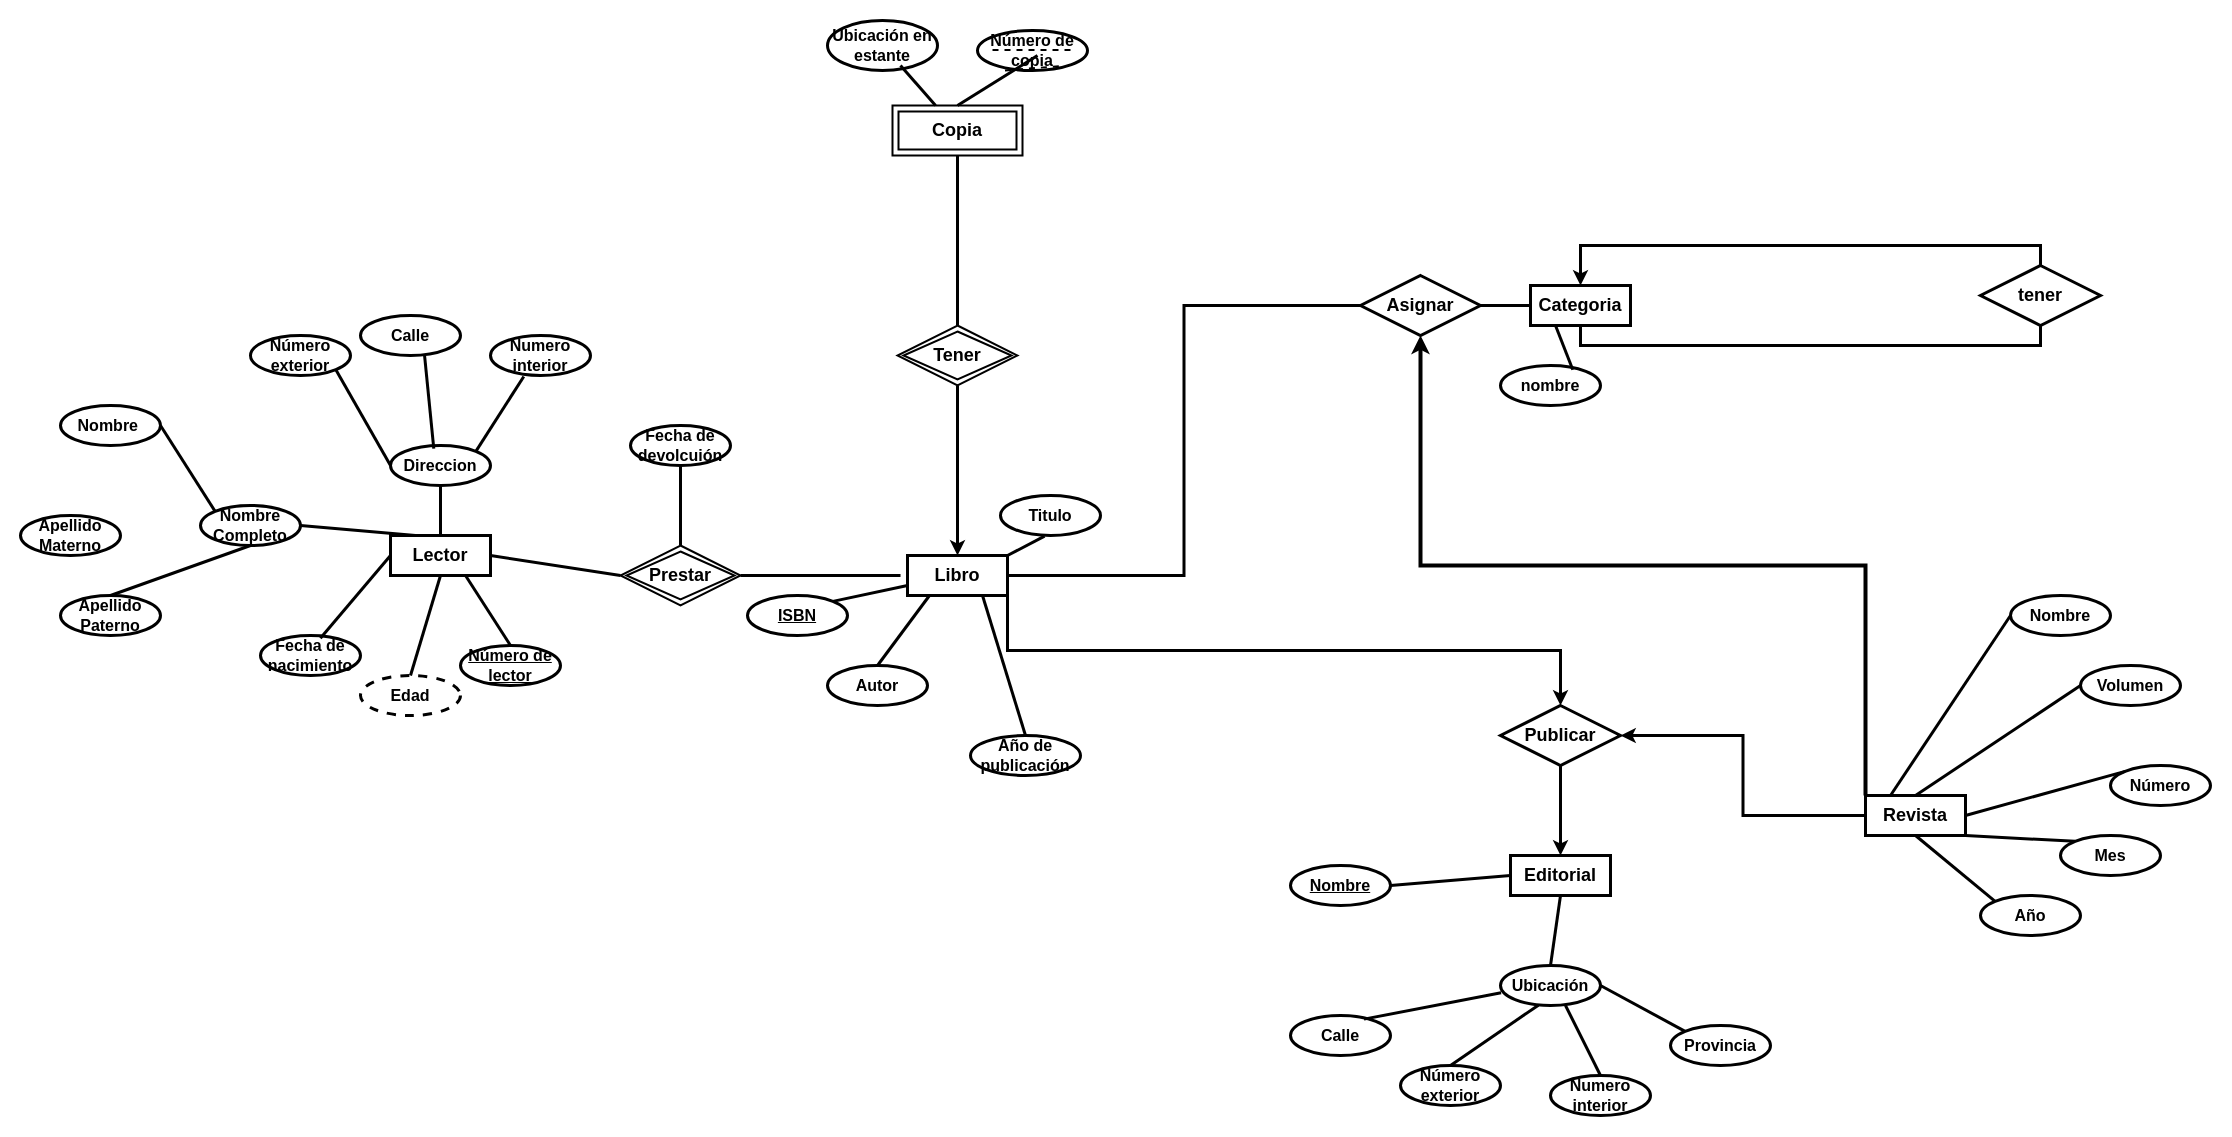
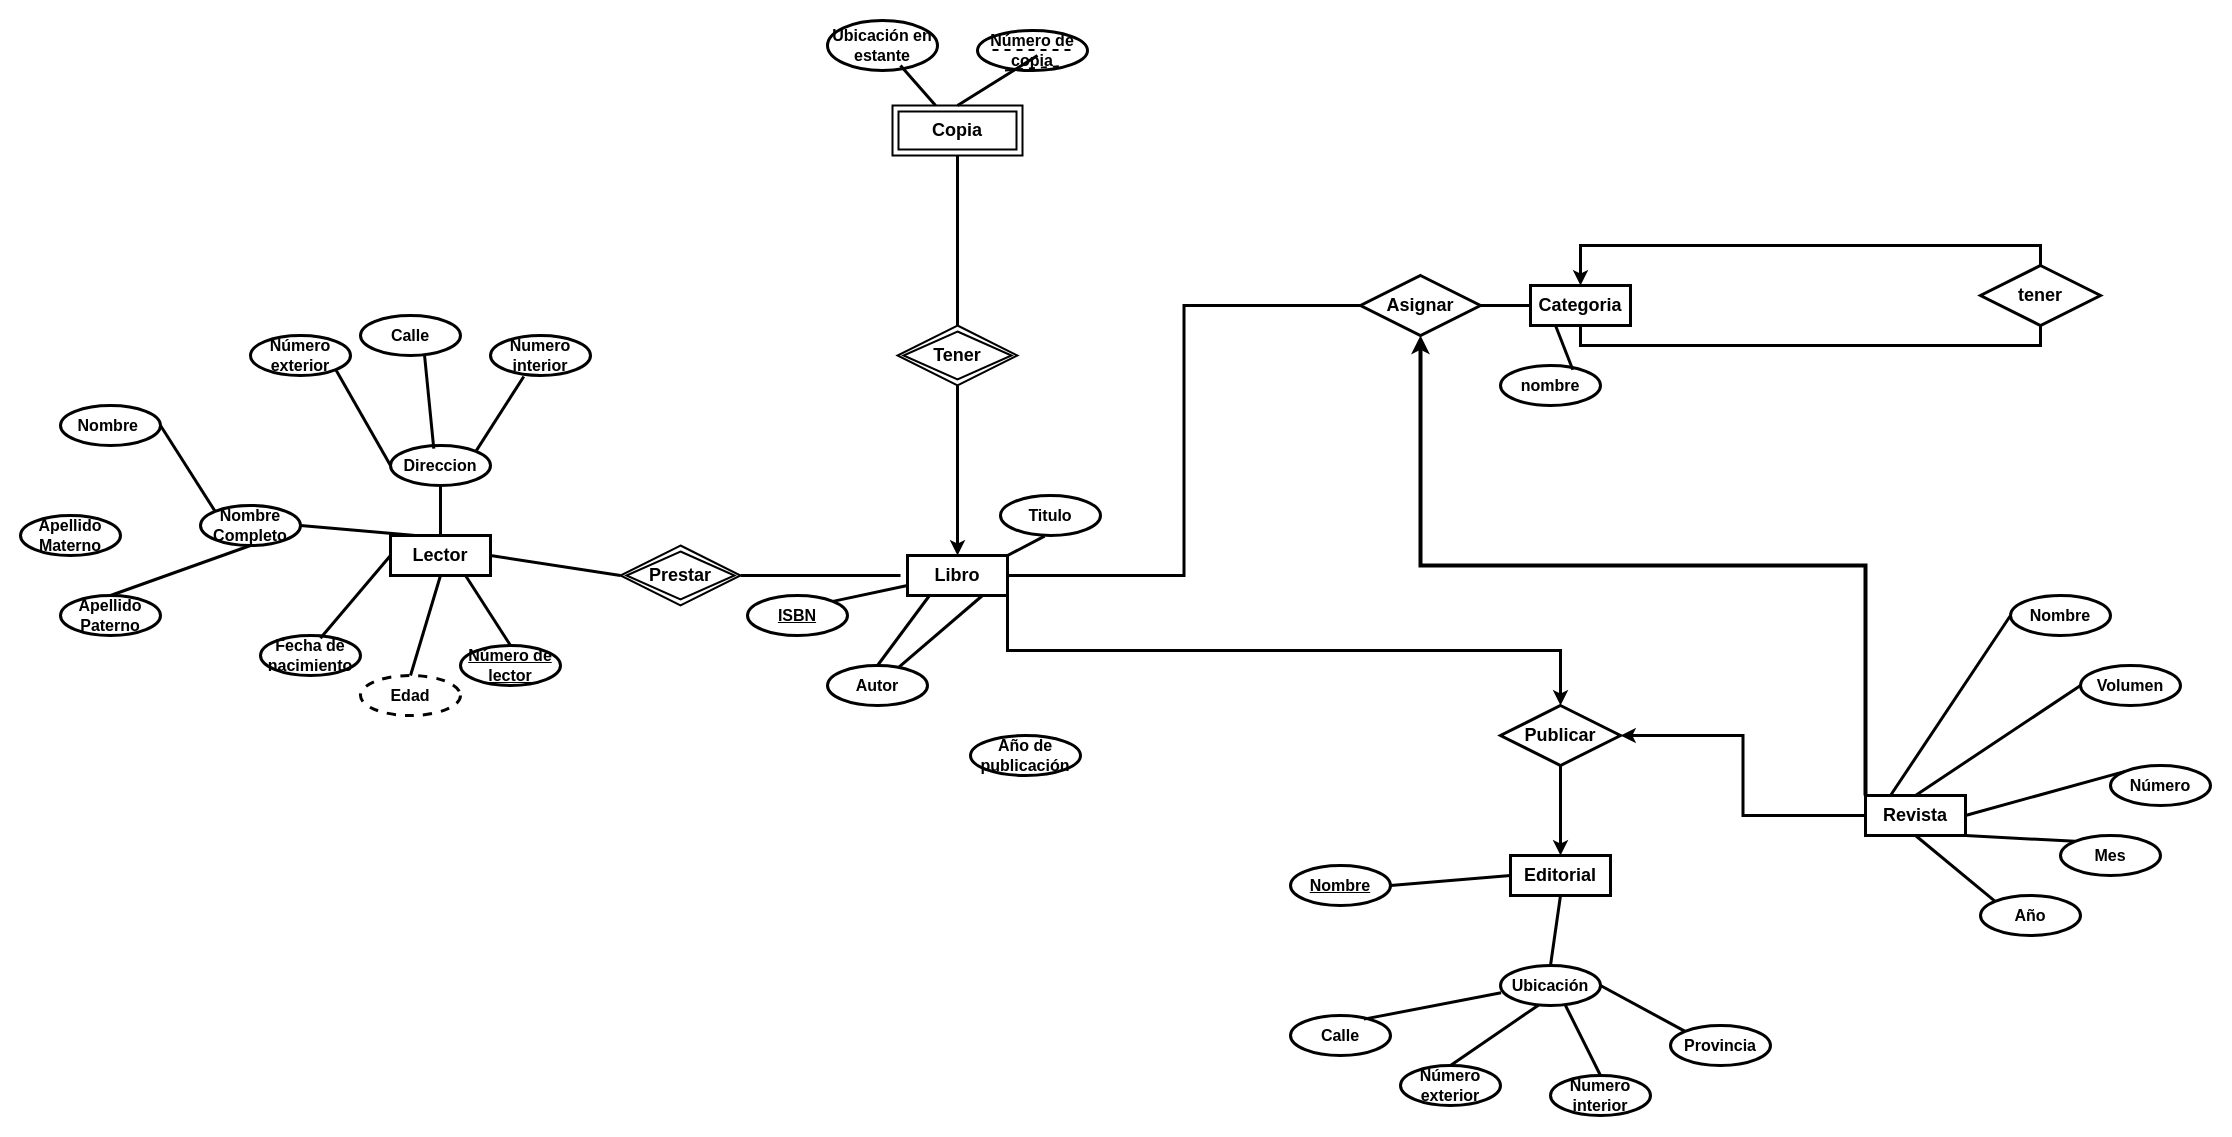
(681, 446) -> none
(681, 506) -> none
(1004, 665) -> (941, 631)
